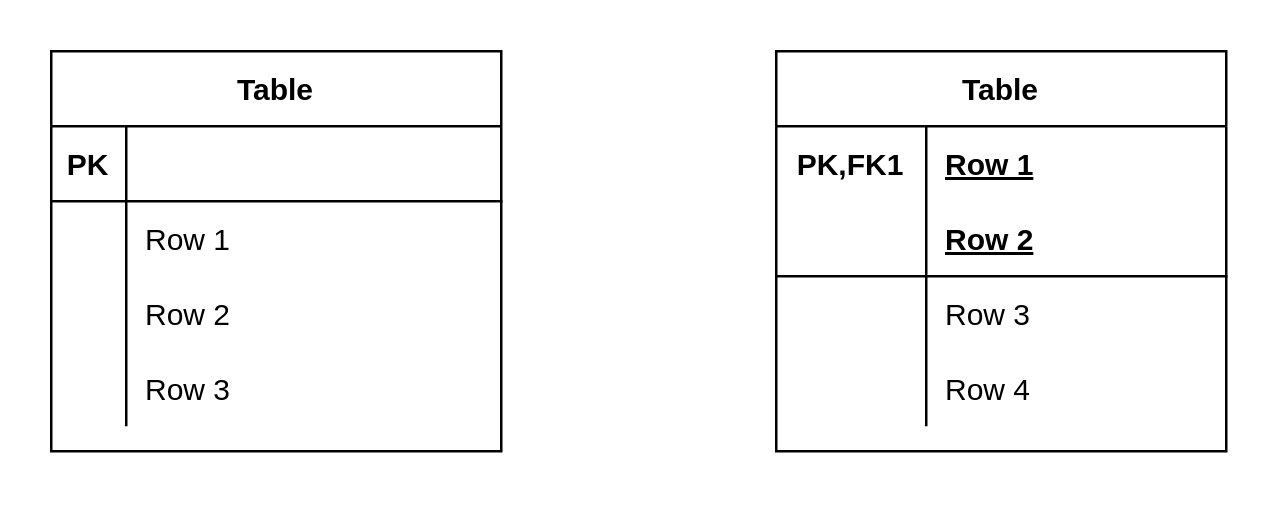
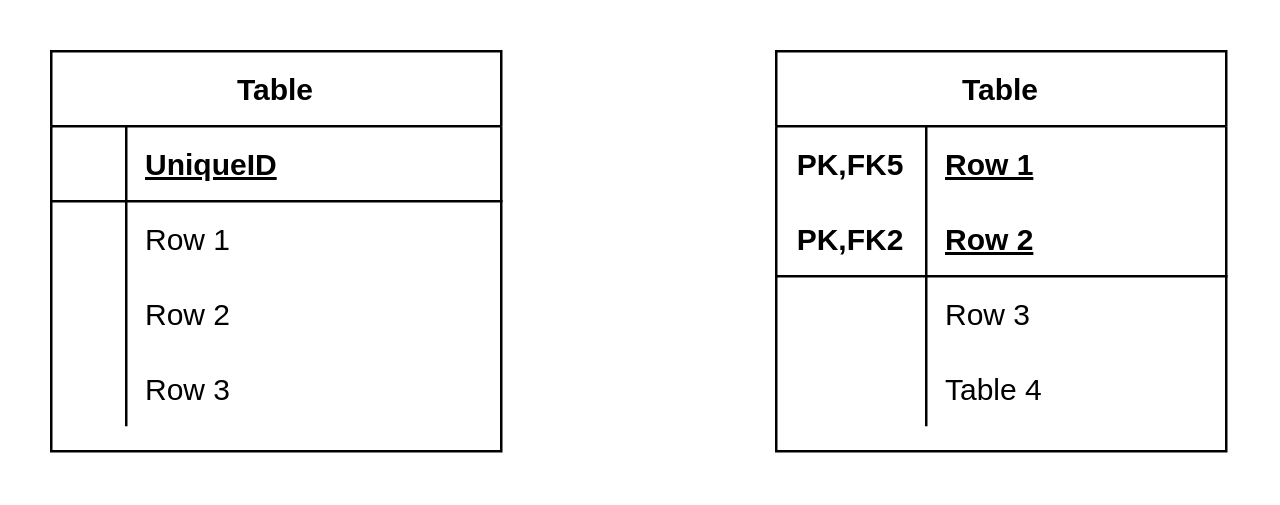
(89, 164) -> none
none -> (314, 164)
(850, 165) -> (850, 165)
none -> (851, 239)
(983, 390) -> (996, 390)
